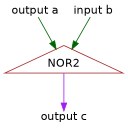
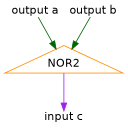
(93, 11) -> (93, 11)
(64, 64) -> (64, 64)
(64, 117) -> (64, 117)
